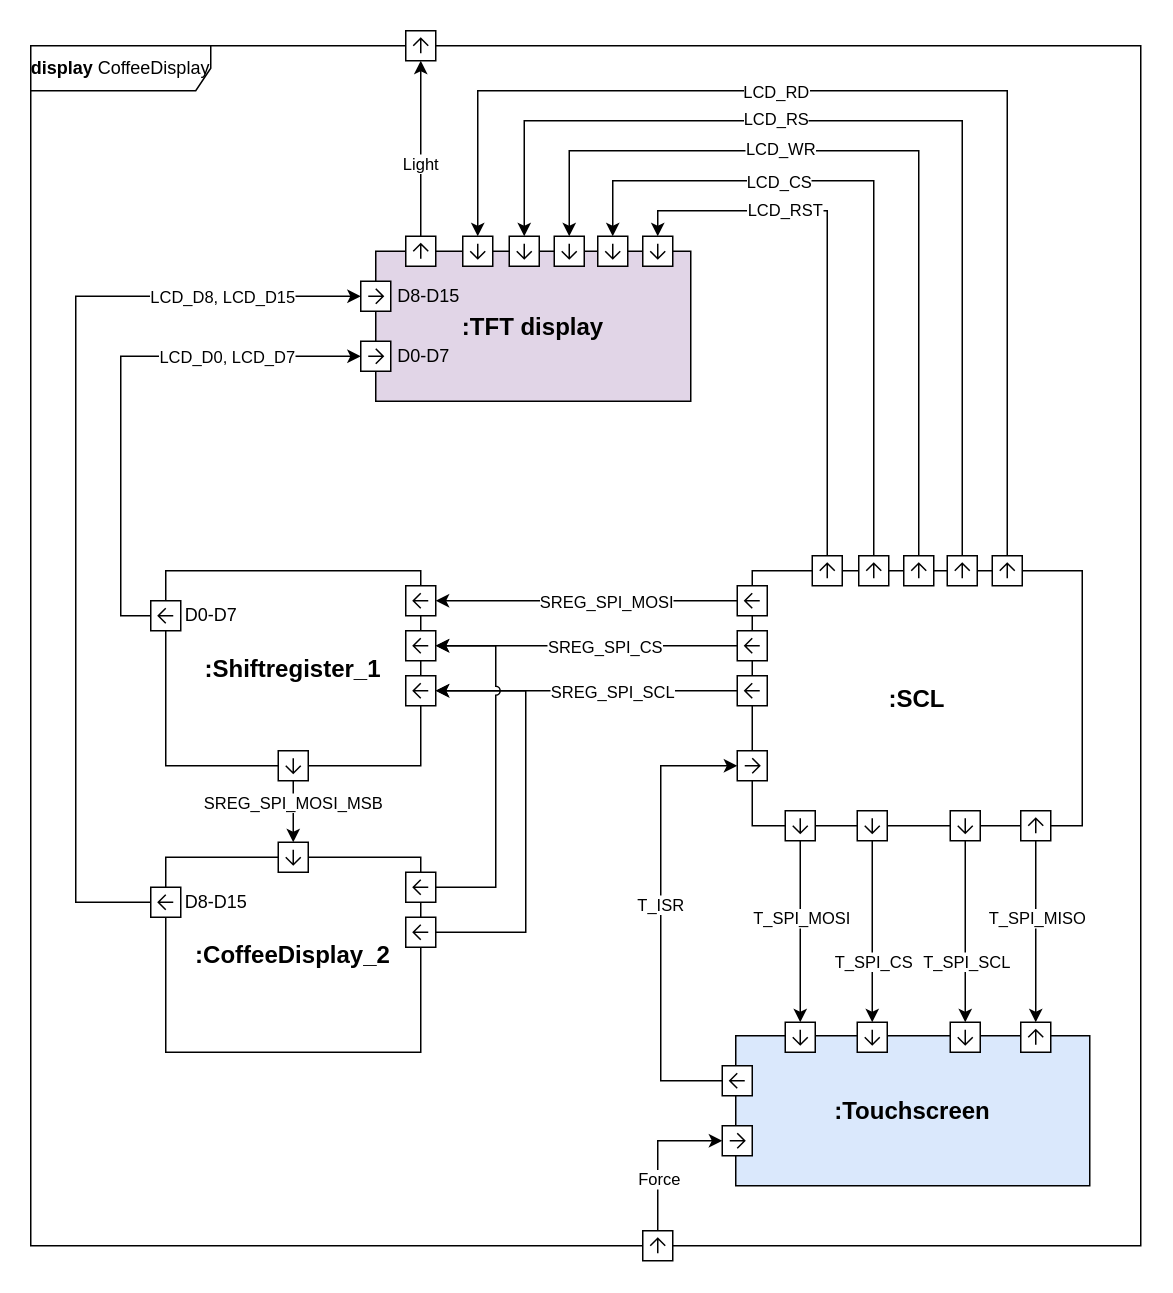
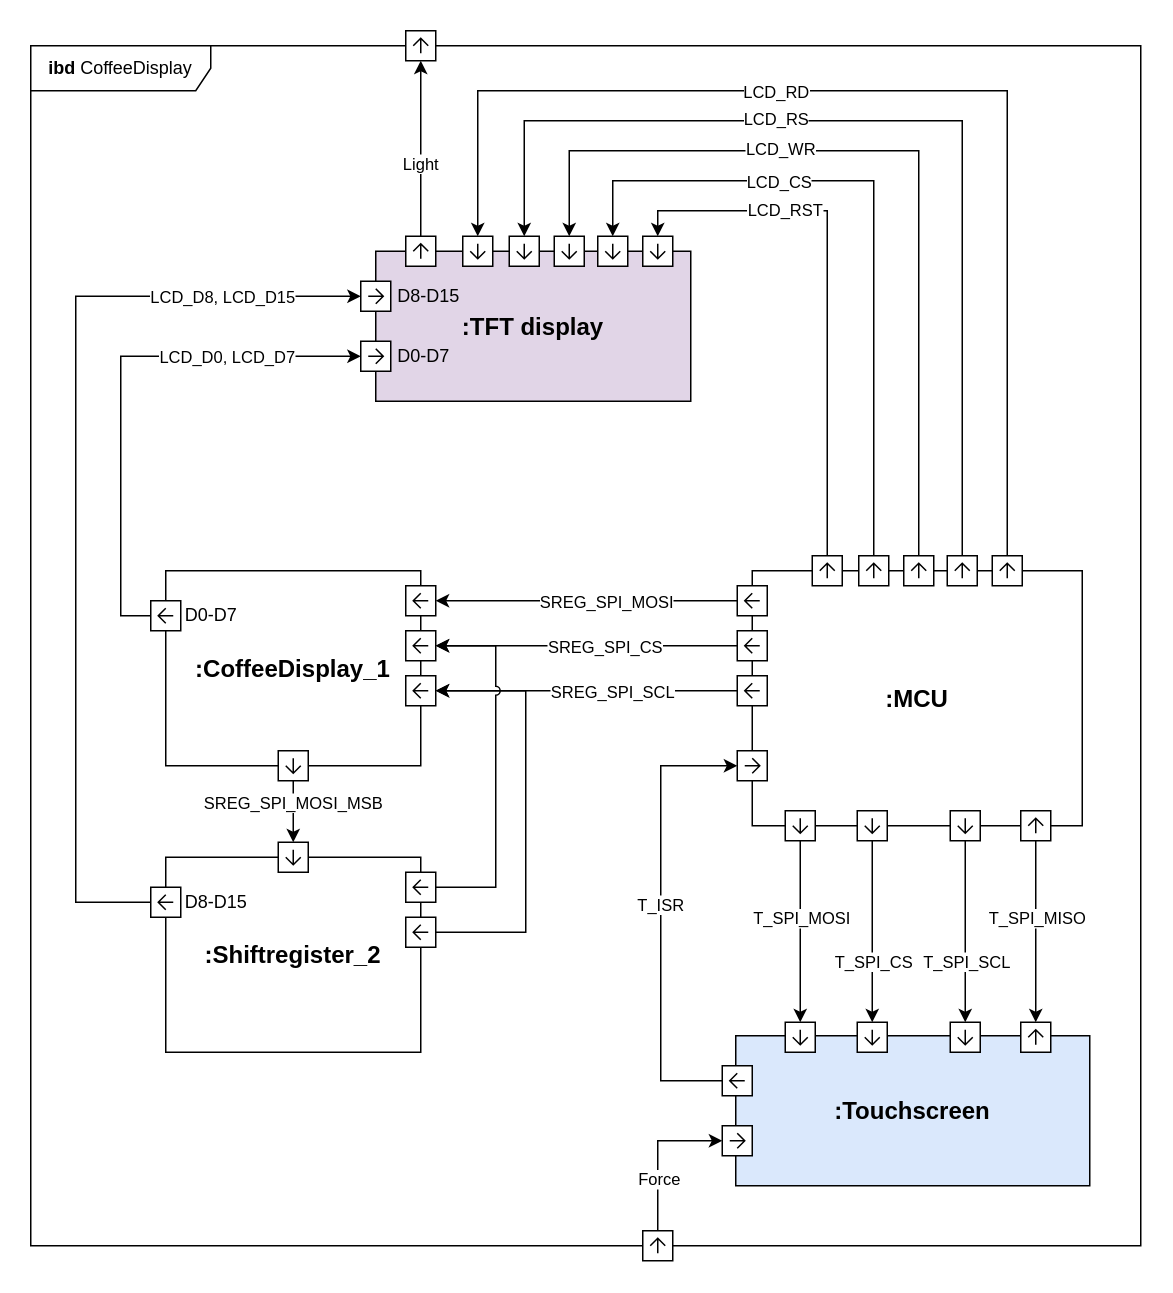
(121, 68) -> (121, 68)
(293, 668) -> (293, 668)
(917, 698) -> (917, 698)
(293, 955) -> (293, 955)
